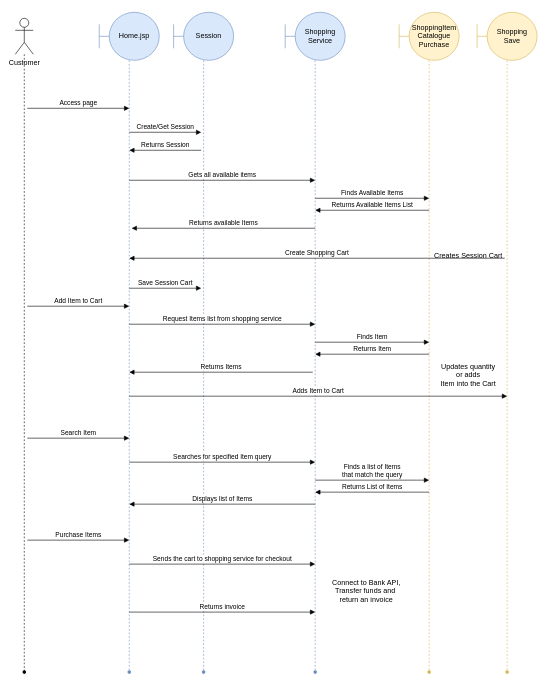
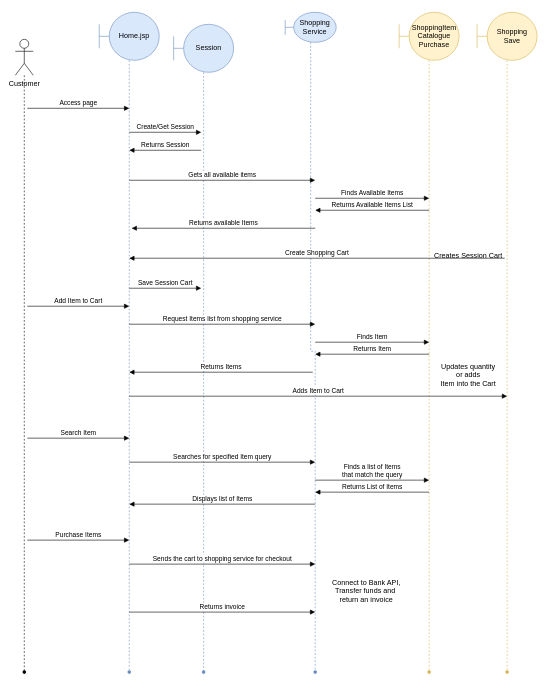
(24, 36) -> (24, 57)
(204, 36) -> (204, 48)
(315, 36) -> (311, 27)
